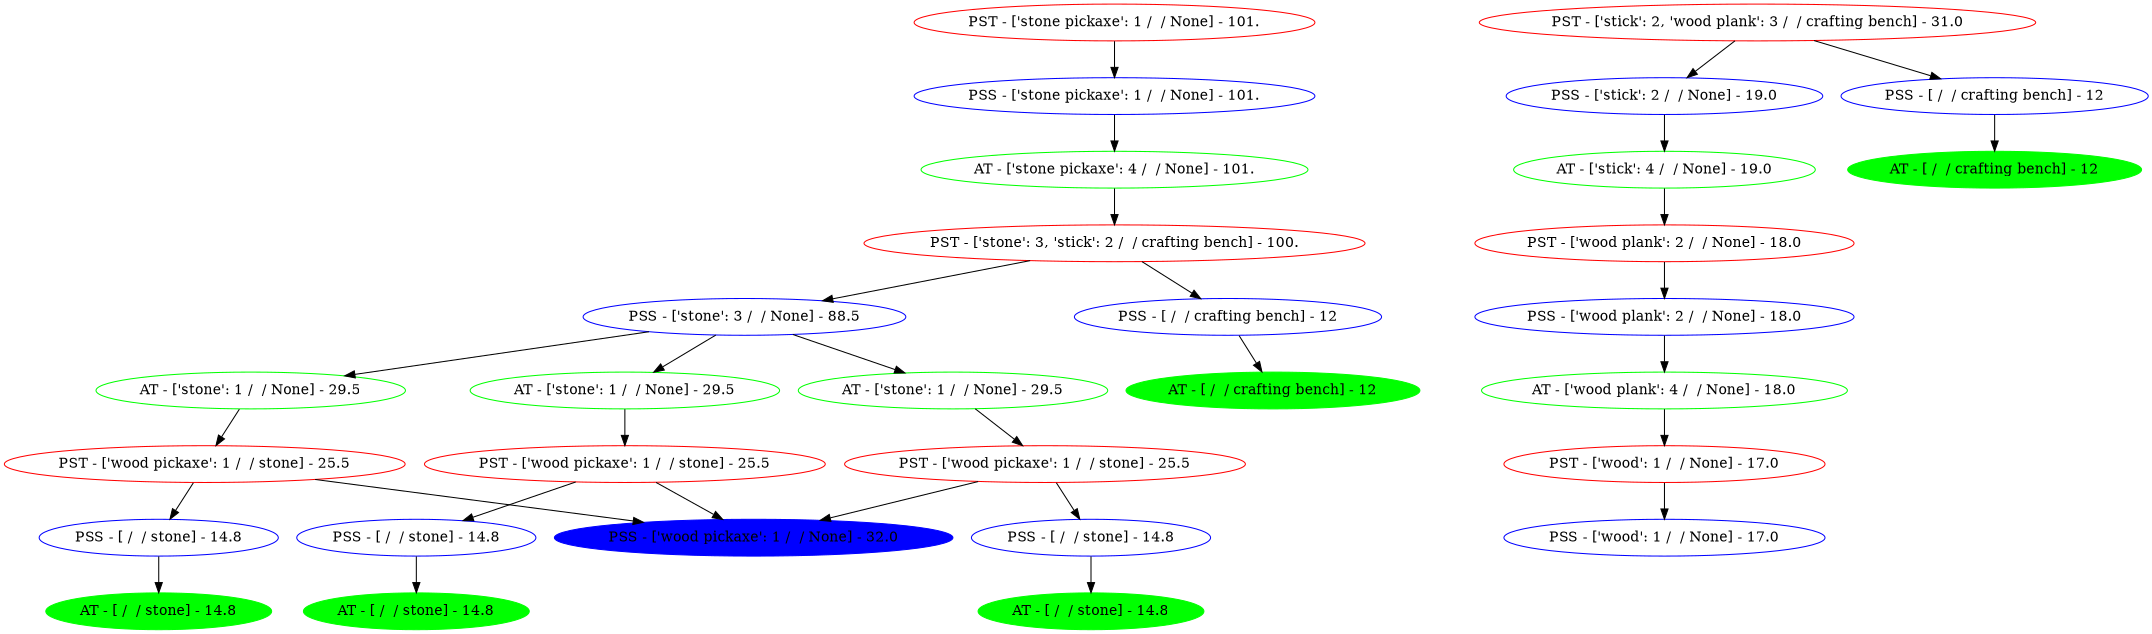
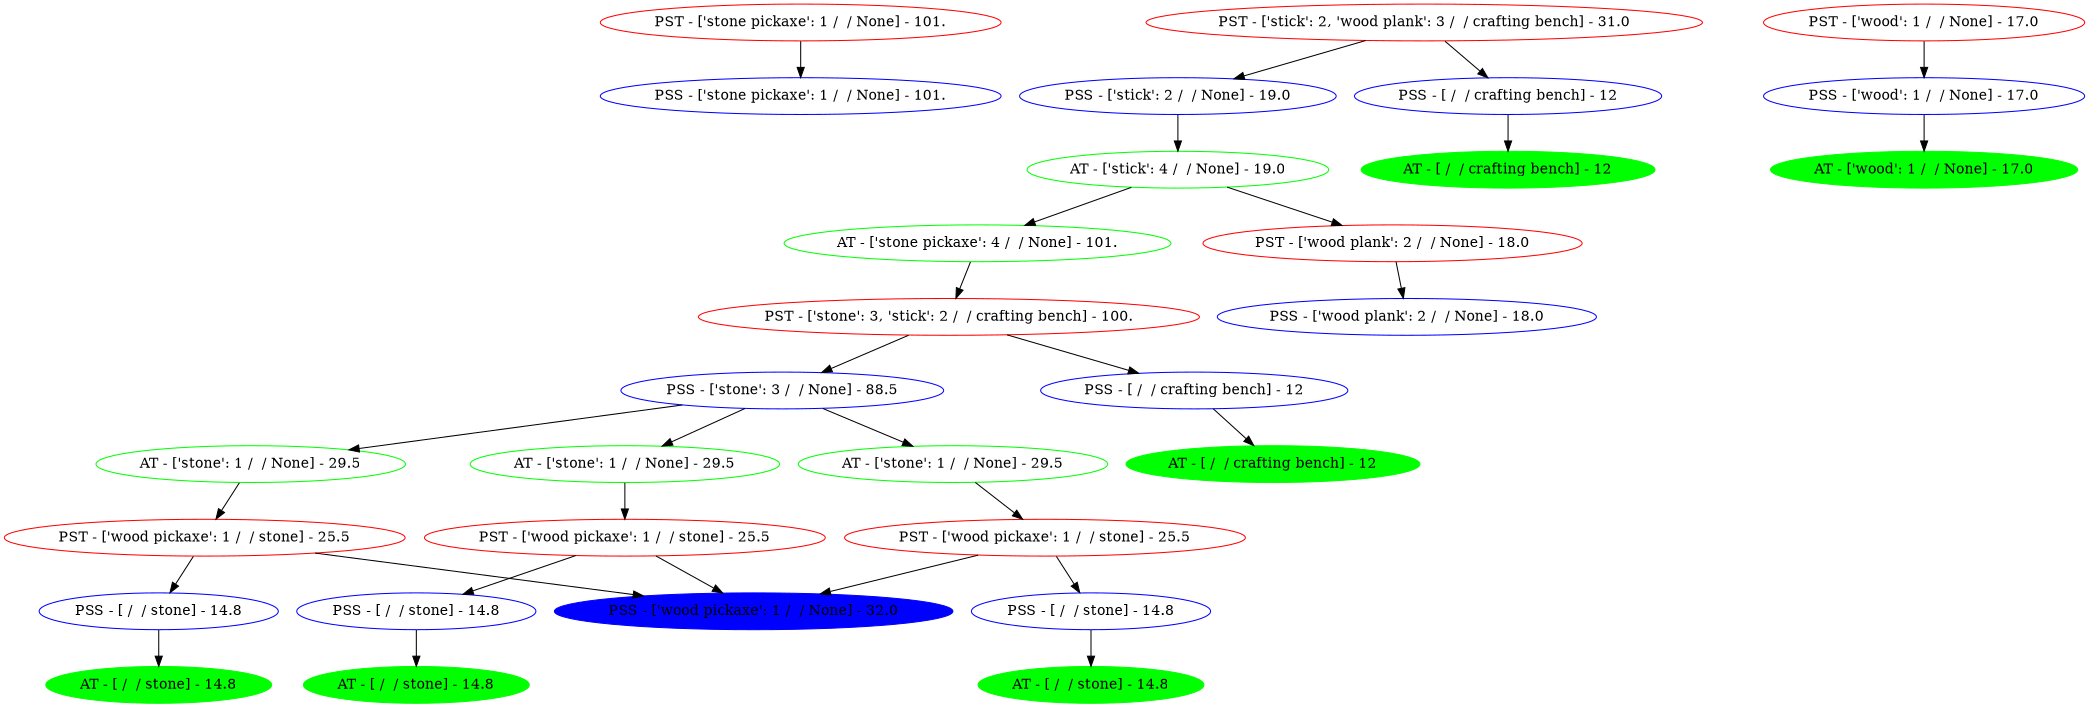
(1115, 128) -> (1083, 205)
none -> (1924, 170)
(1664, 390) -> none
